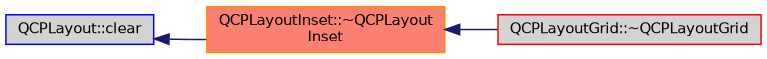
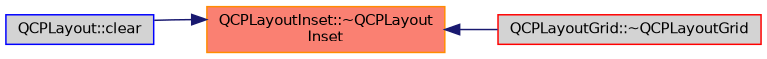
(188, 39) -> (173, 20)
